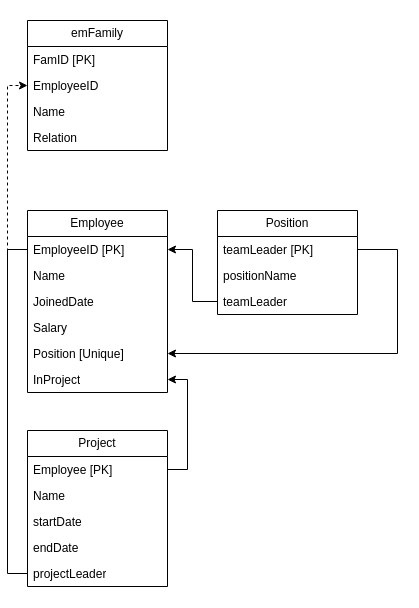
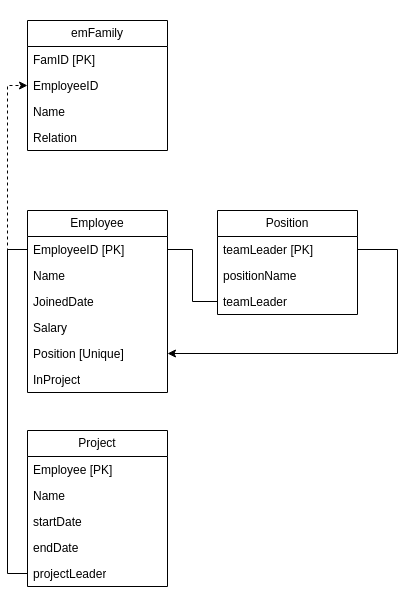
(176, 250) -> (173, 250)
(188, 429) -> none
